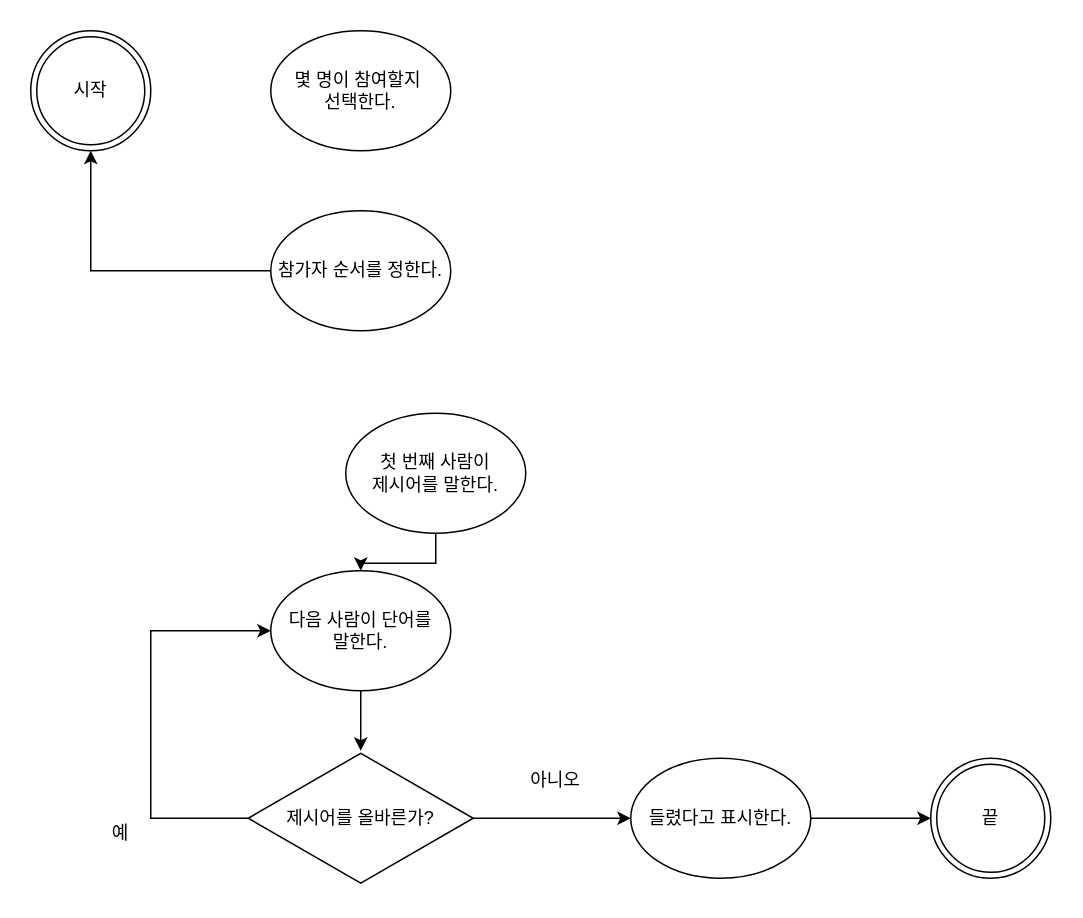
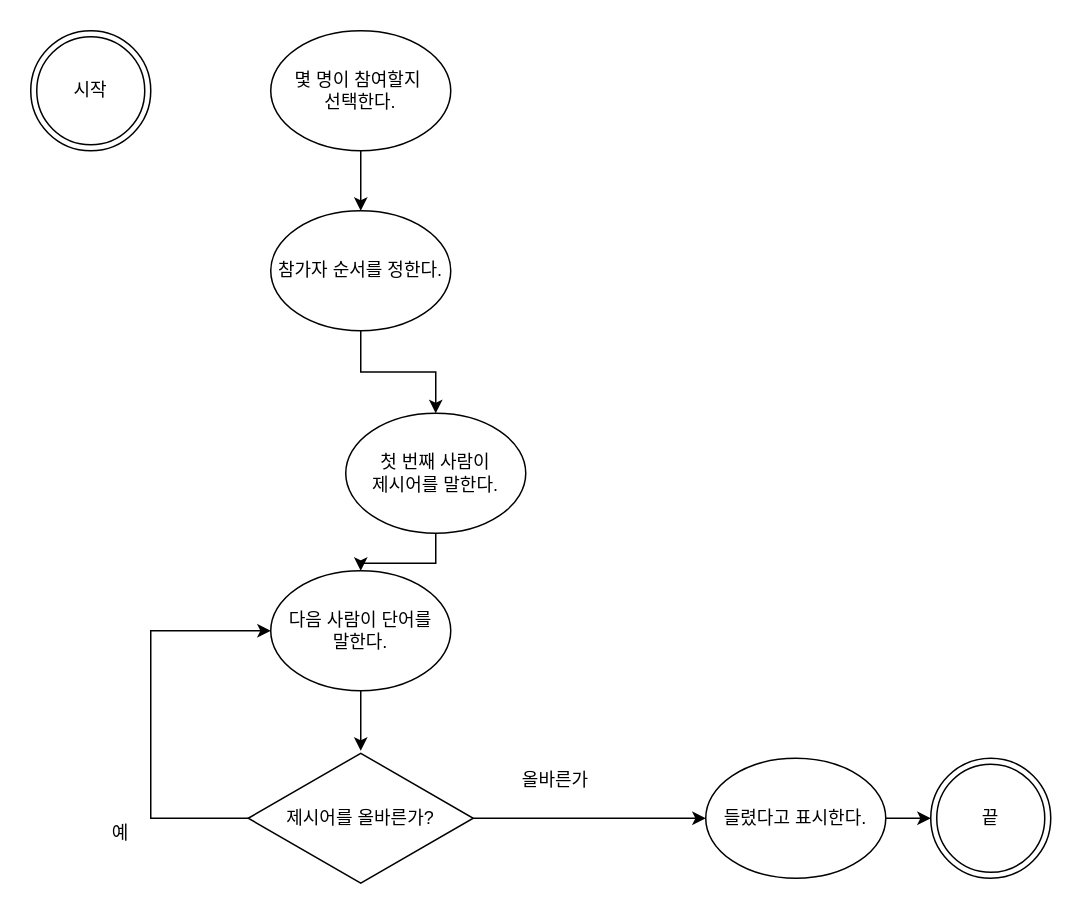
none -> (361, 176)
(126, 271) -> (393, 372)
(556, 781) -> (556, 781)
(721, 818) -> (796, 818)
